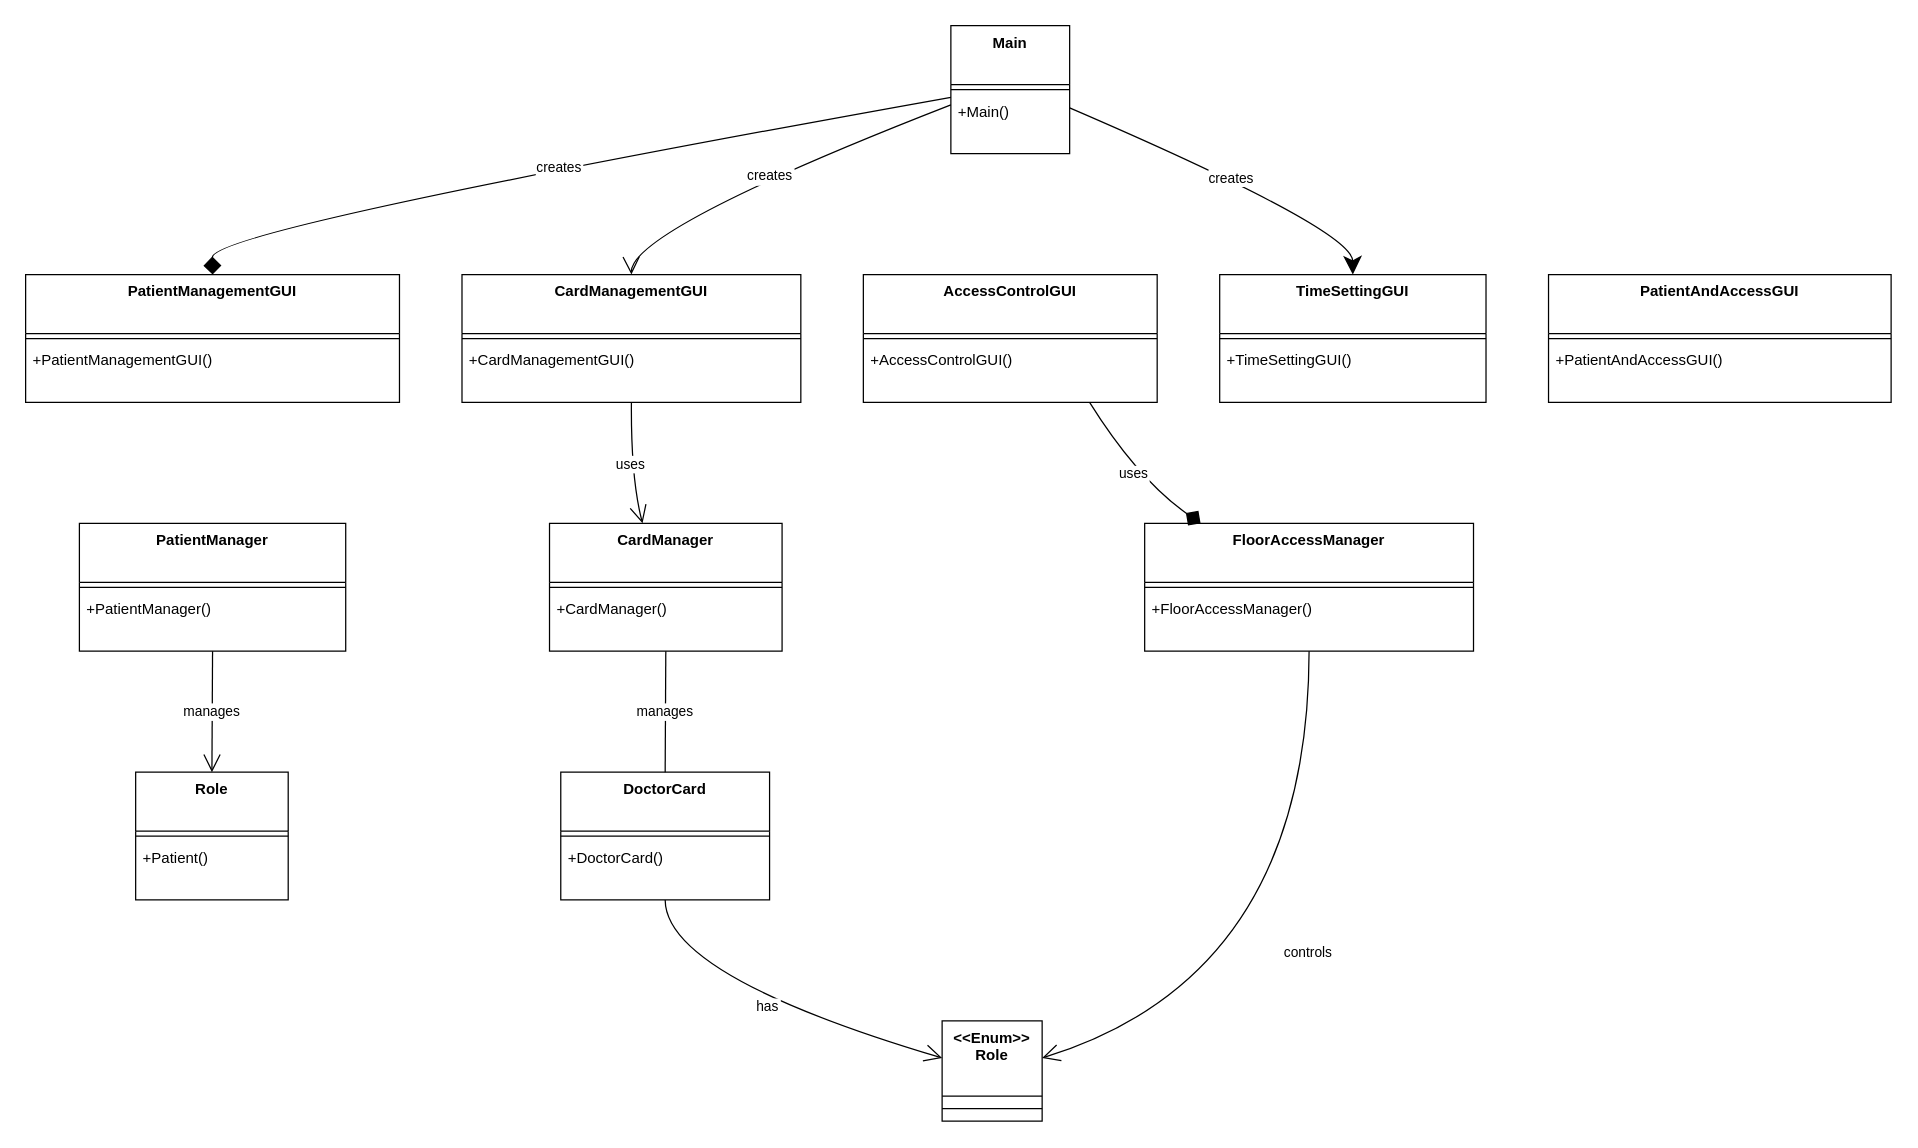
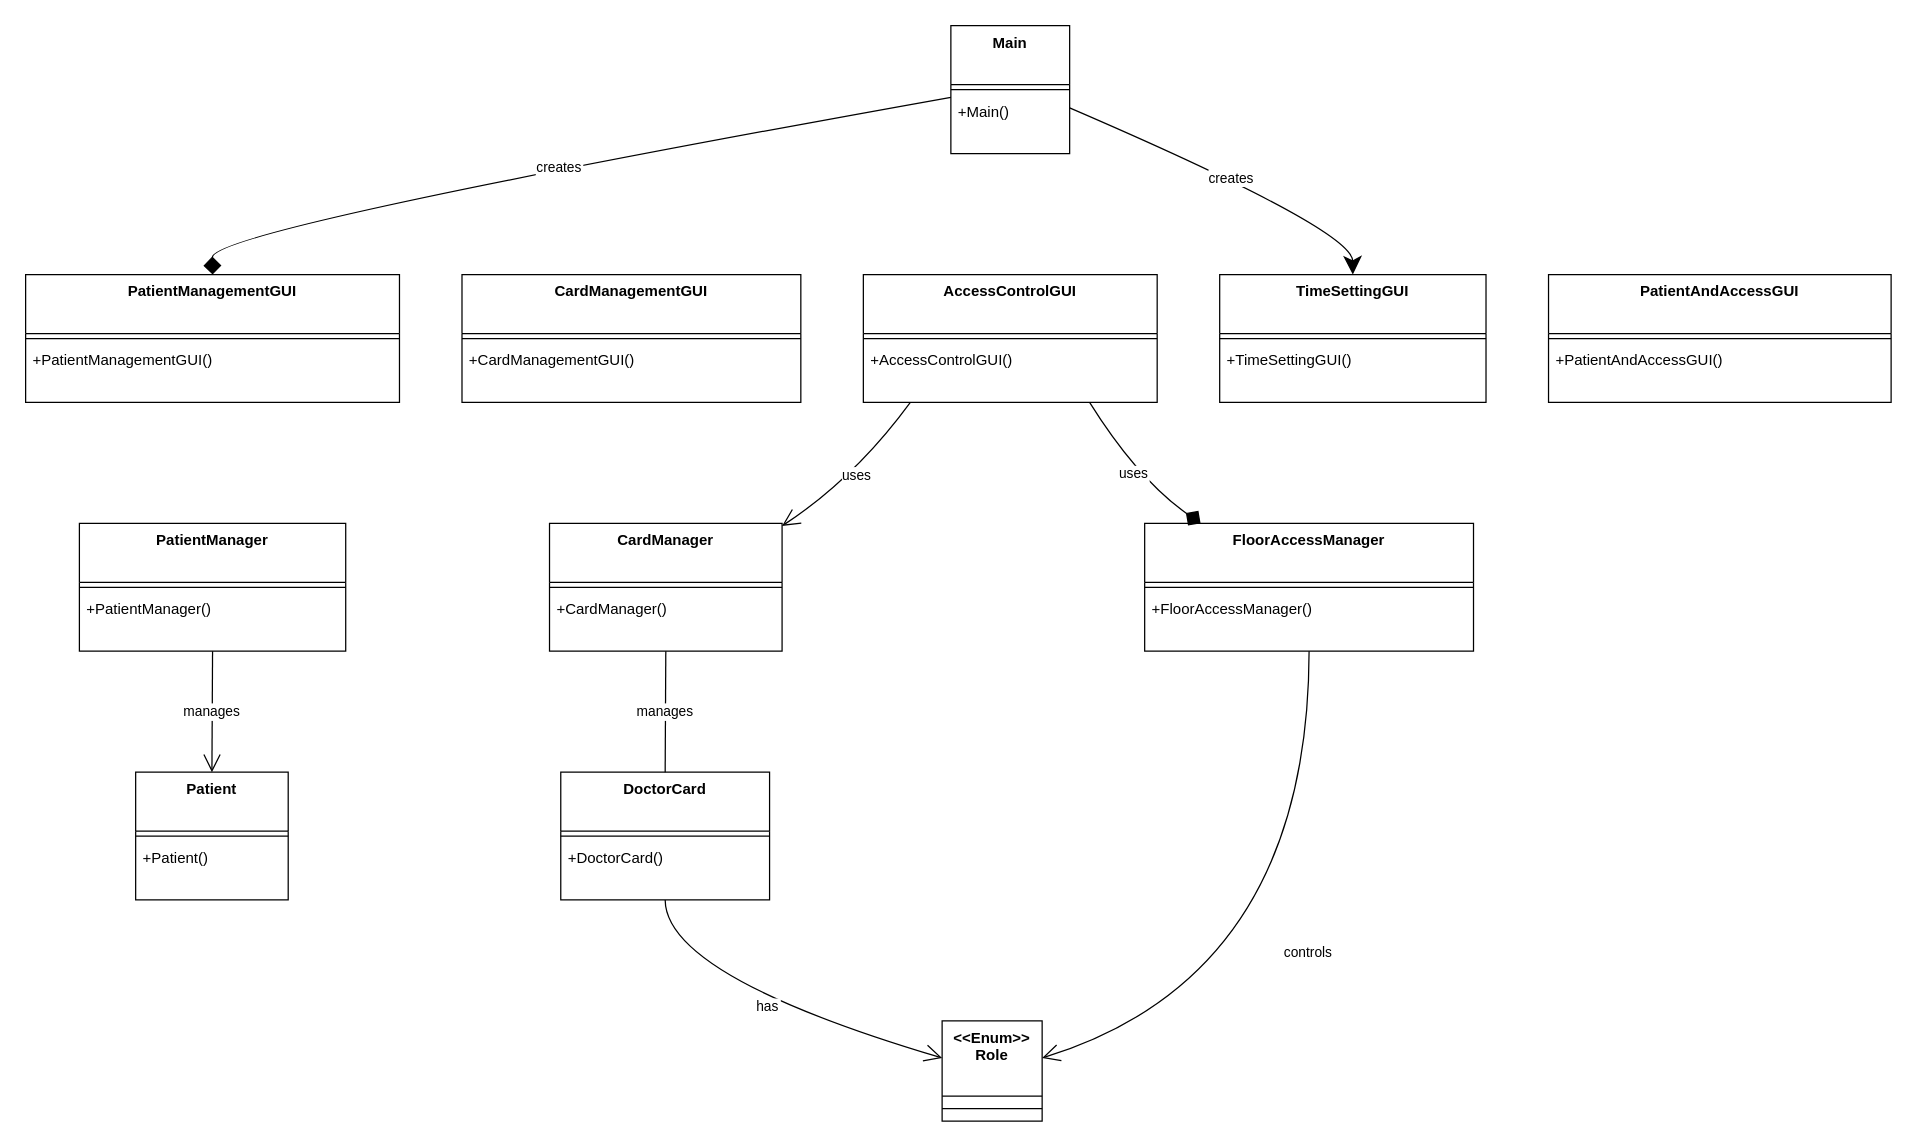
(858, 142) -> none
(633, 463) -> none
none -> (852, 470)
(211, 789) -> (211, 789)
